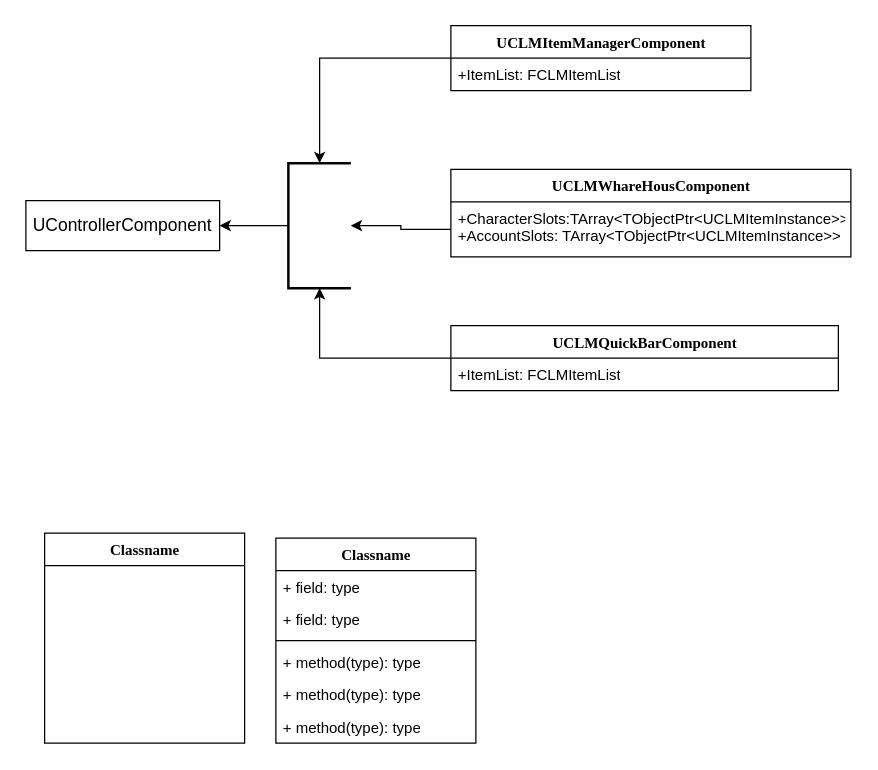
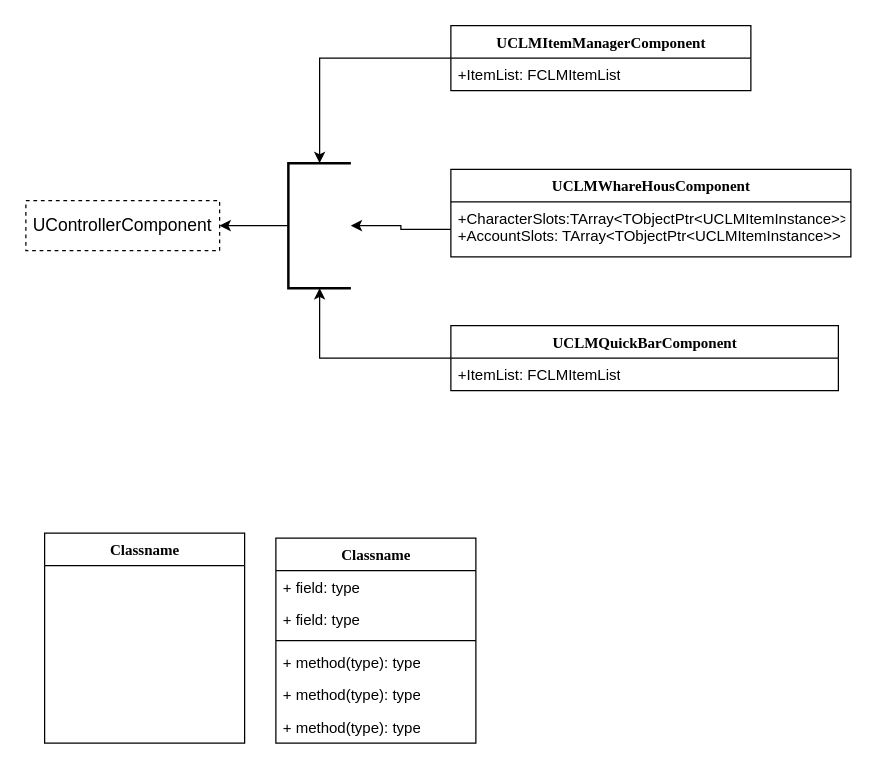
(123, 226) -> (123, 226)
